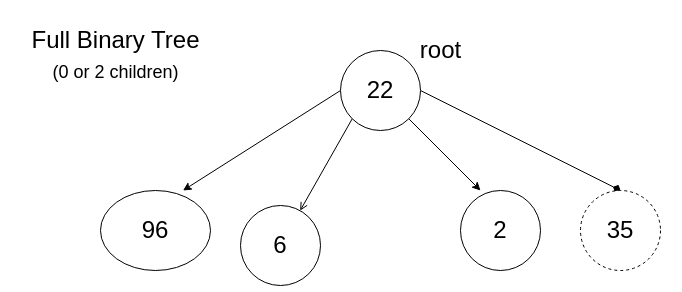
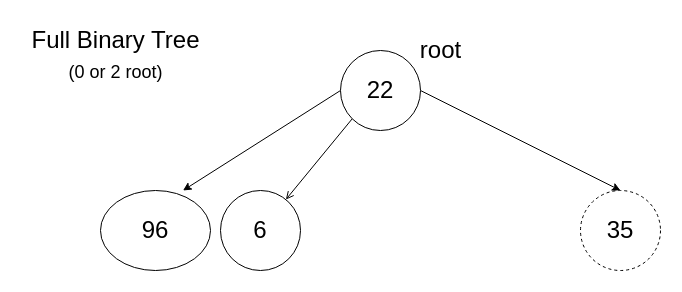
(116, 71) -> (116, 71)
(442, 152) -> none
(612, 186) -> (613, 187)
(501, 231) -> none
(281, 246) -> (261, 231)
